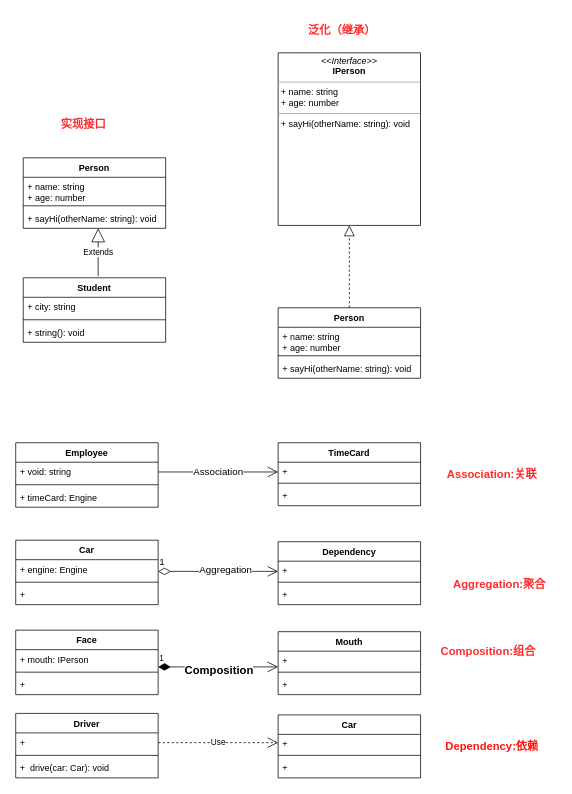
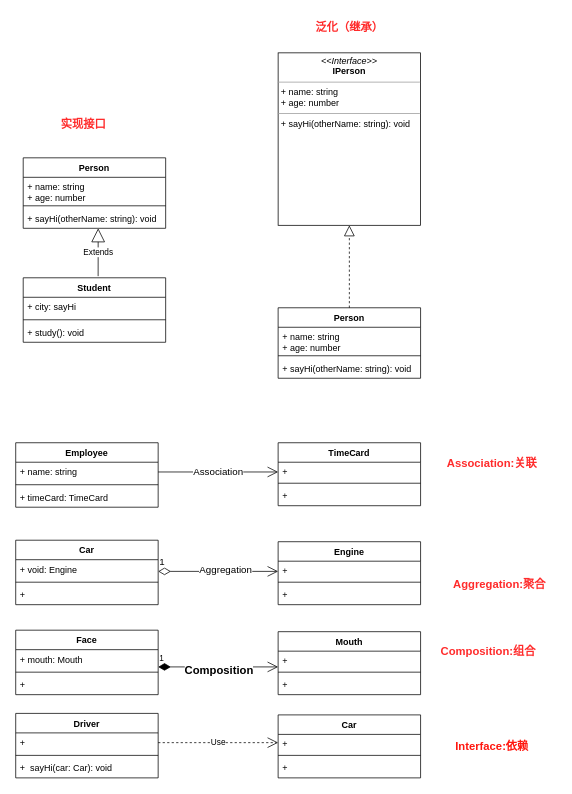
(342, 30) -> (349, 27)
(56, 308) -> (54, 308)
(61, 333) -> (60, 333)
(49, 473) -> (50, 473)
(492, 474) -> (492, 463)
(59, 498) -> (64, 498)
(349, 552) -> (349, 552)
(55, 570) -> (50, 570)
(57, 660) -> (52, 660)
(492, 746) -> (492, 746)
(72, 769) -> (72, 769)
